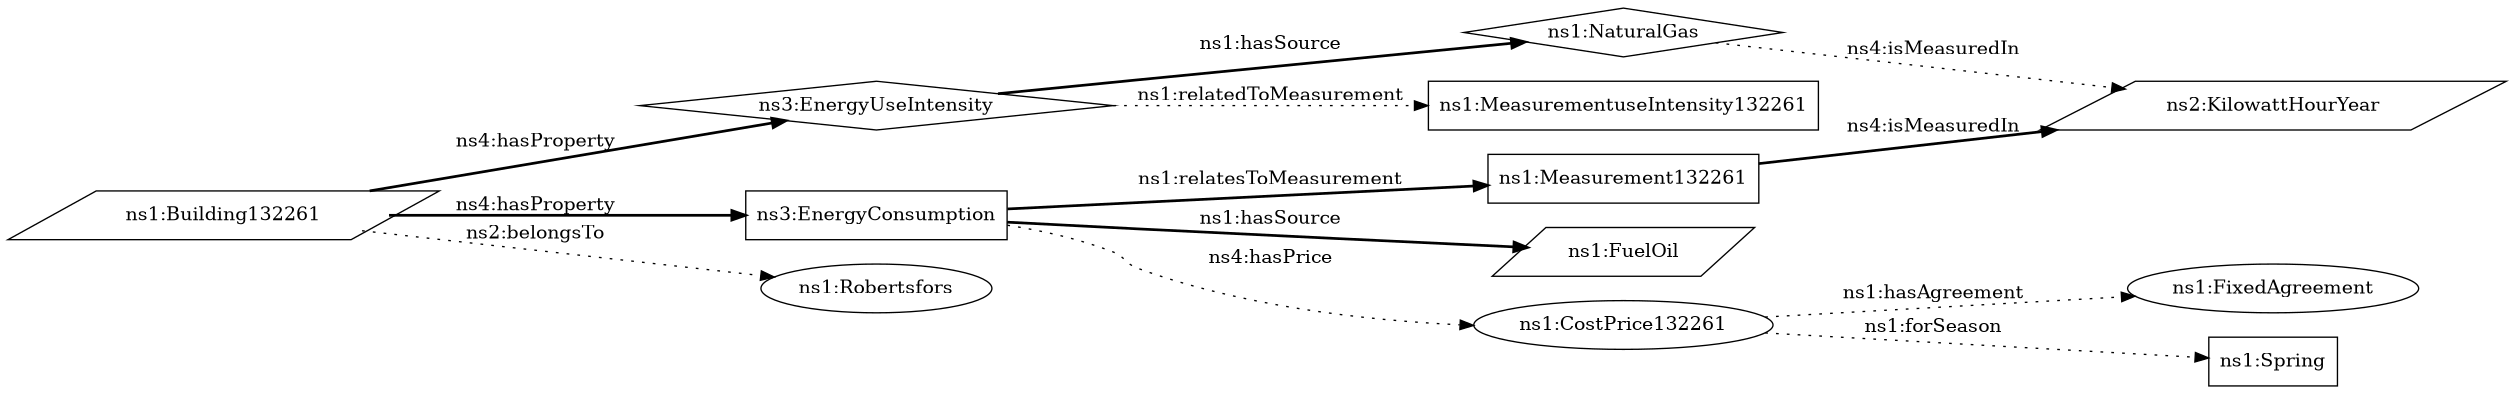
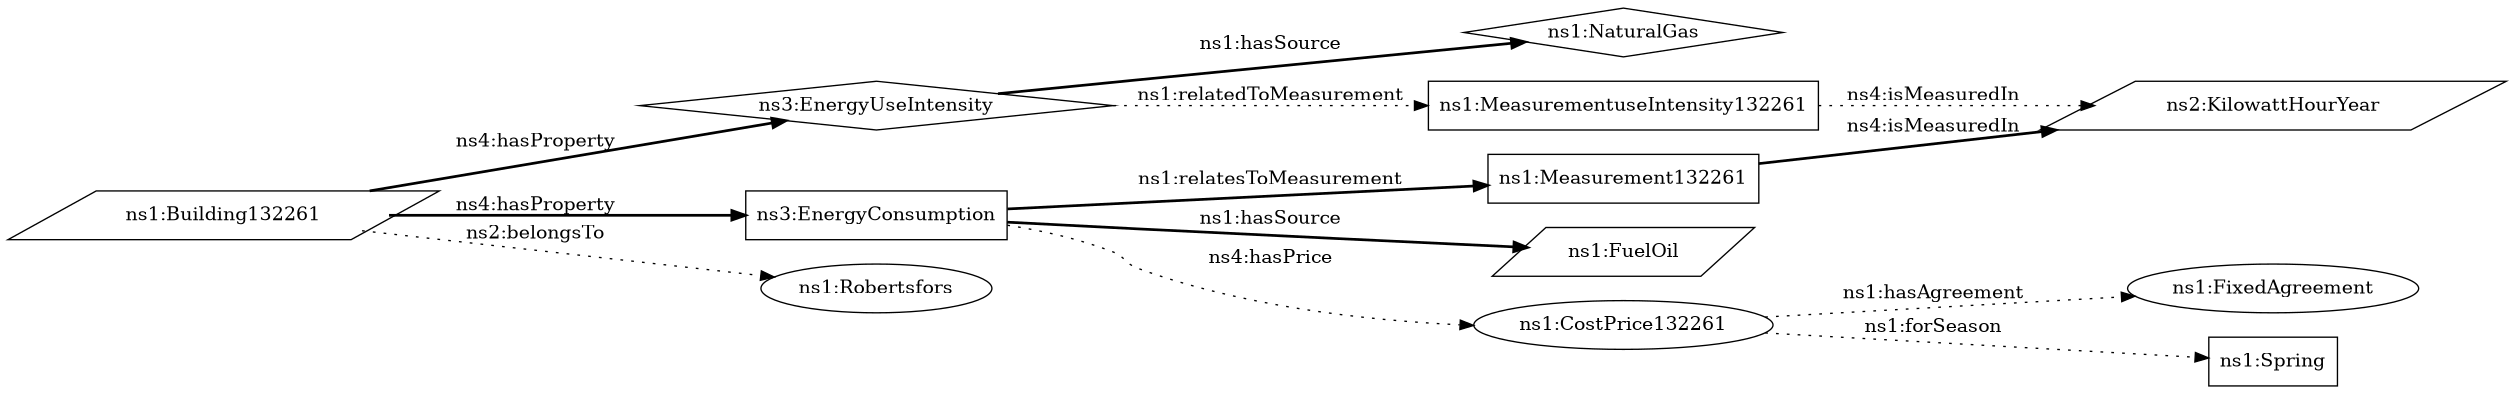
(1914, 65) -> (1950, 106)
